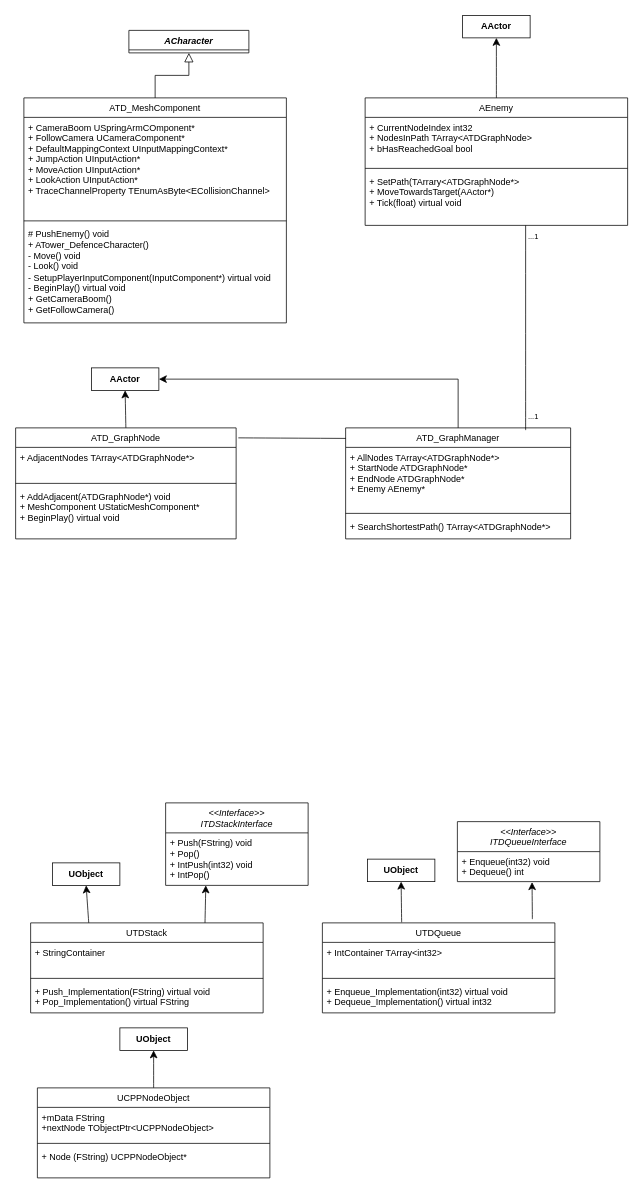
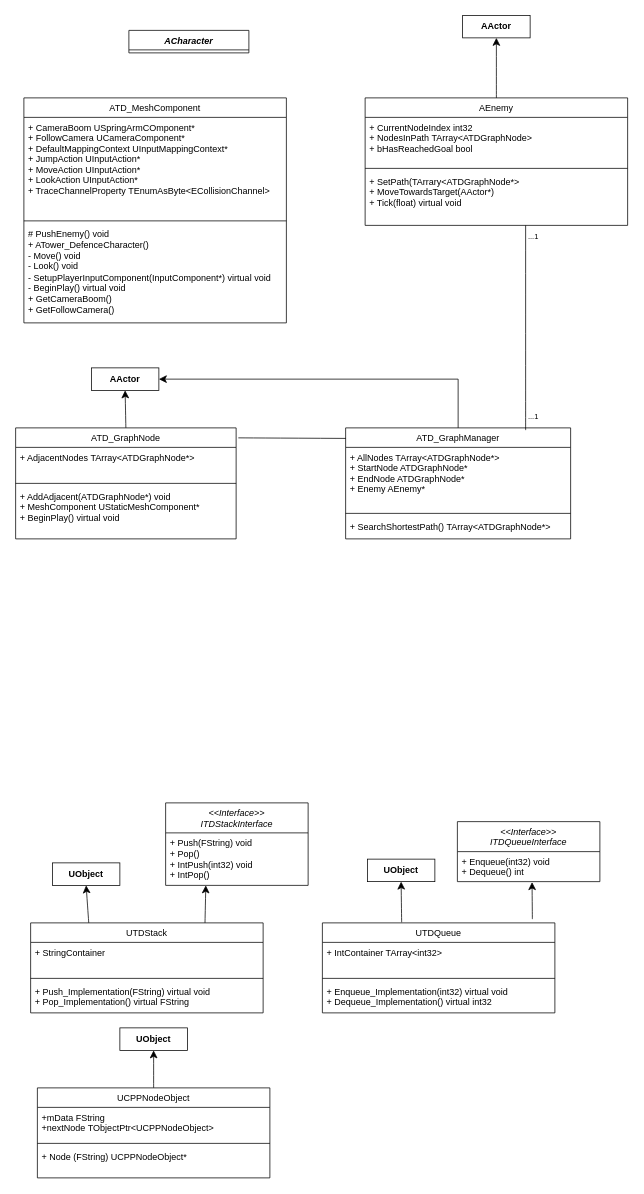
(167, 75) -> none
